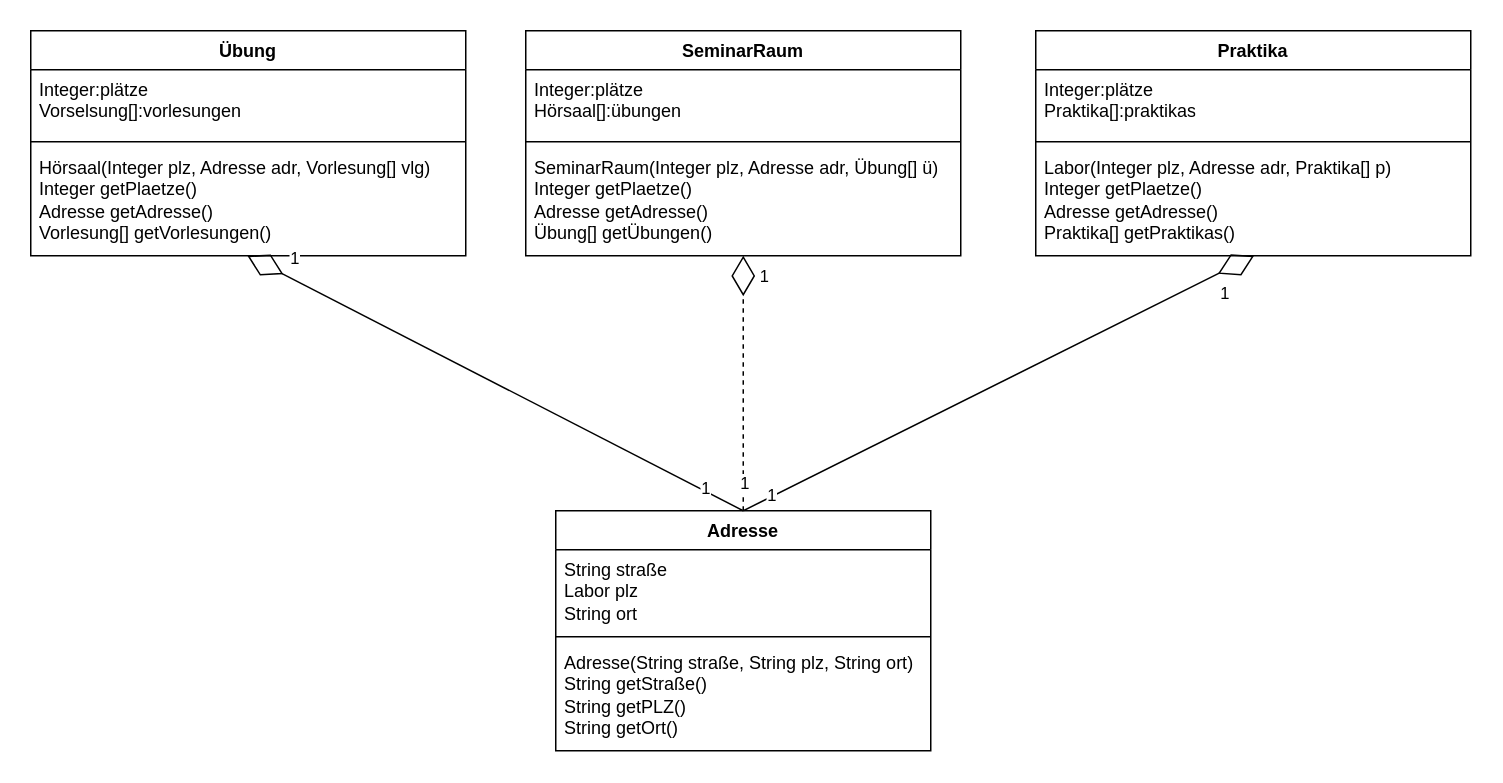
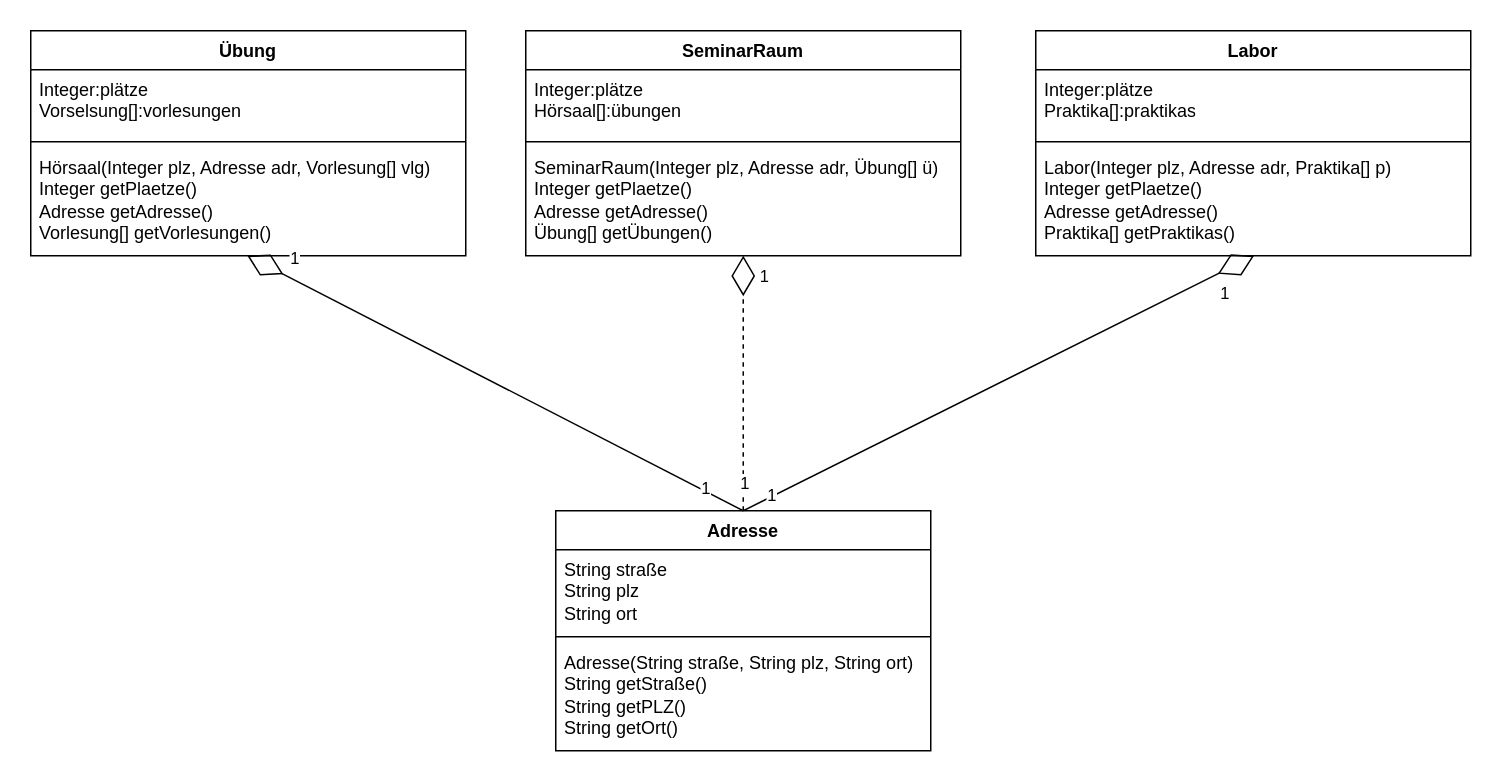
(1253, 52) -> (1253, 52)
(626, 593) -> (626, 593)
